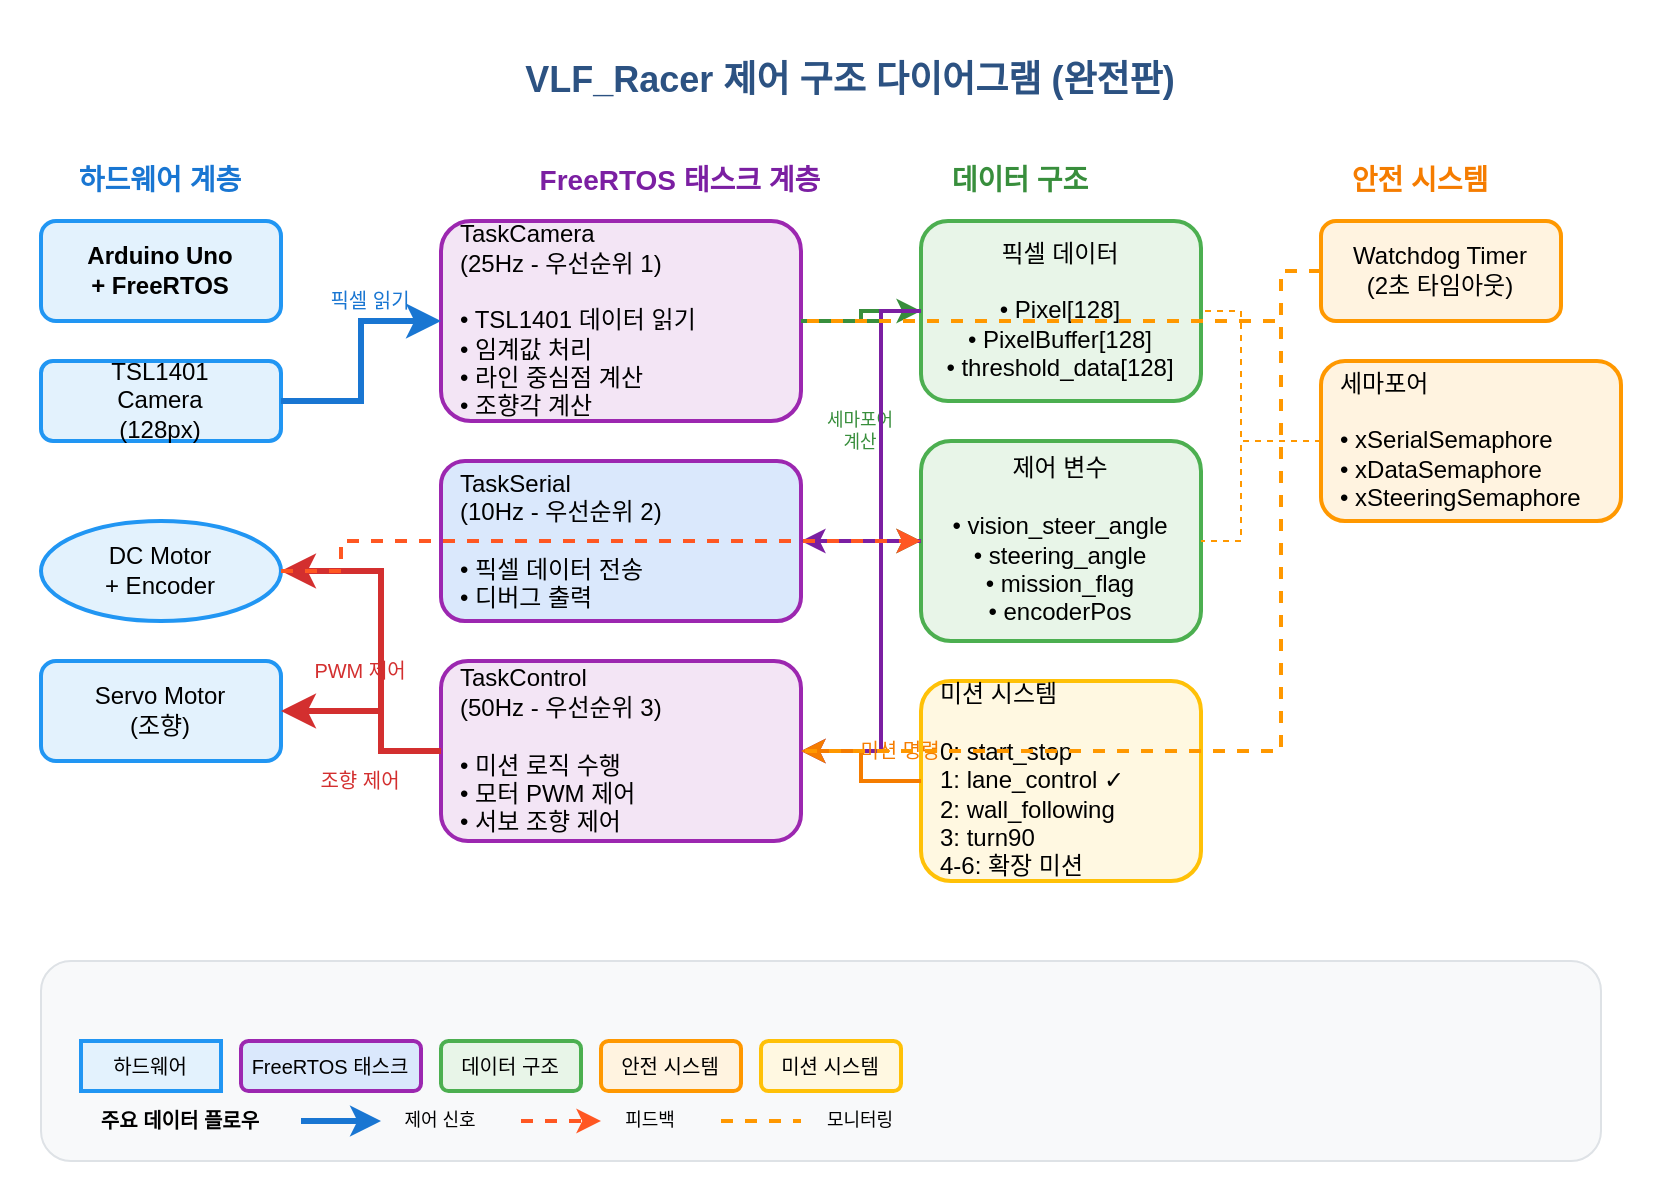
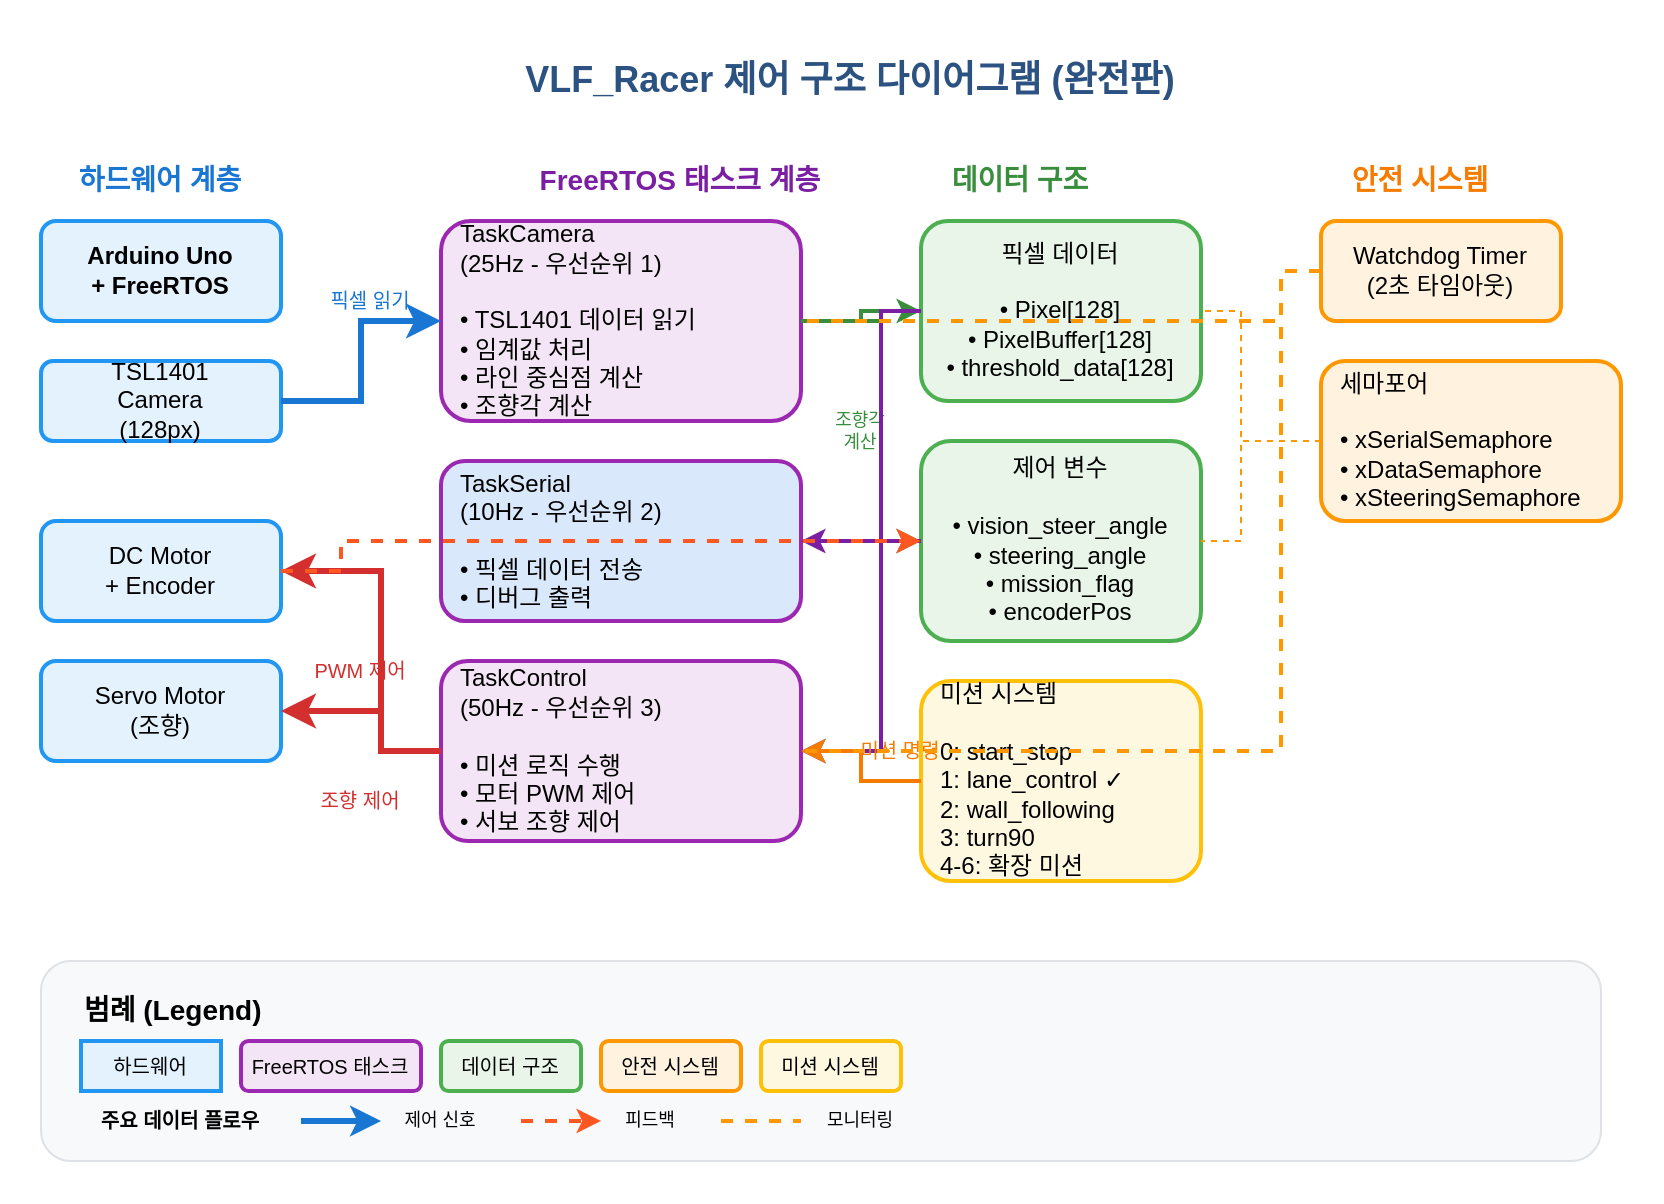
(861, 431) -> (861, 431)
(161, 571) -> (161, 571)
(361, 781) -> (361, 801)
none -> (201, 1001)
(331, 1066) -> (331, 1066)
